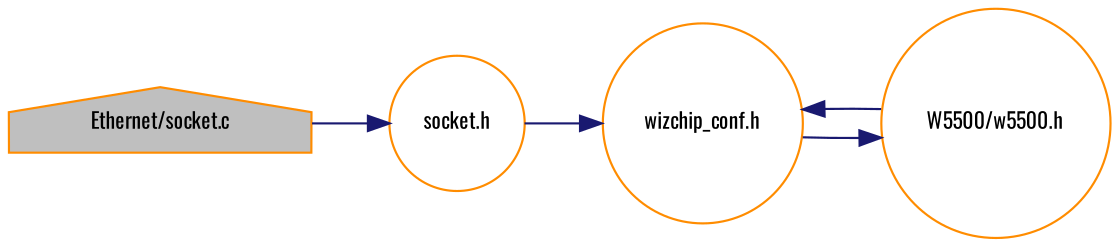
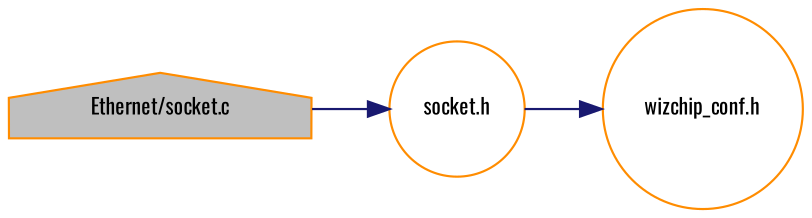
(996, 123) -> none
